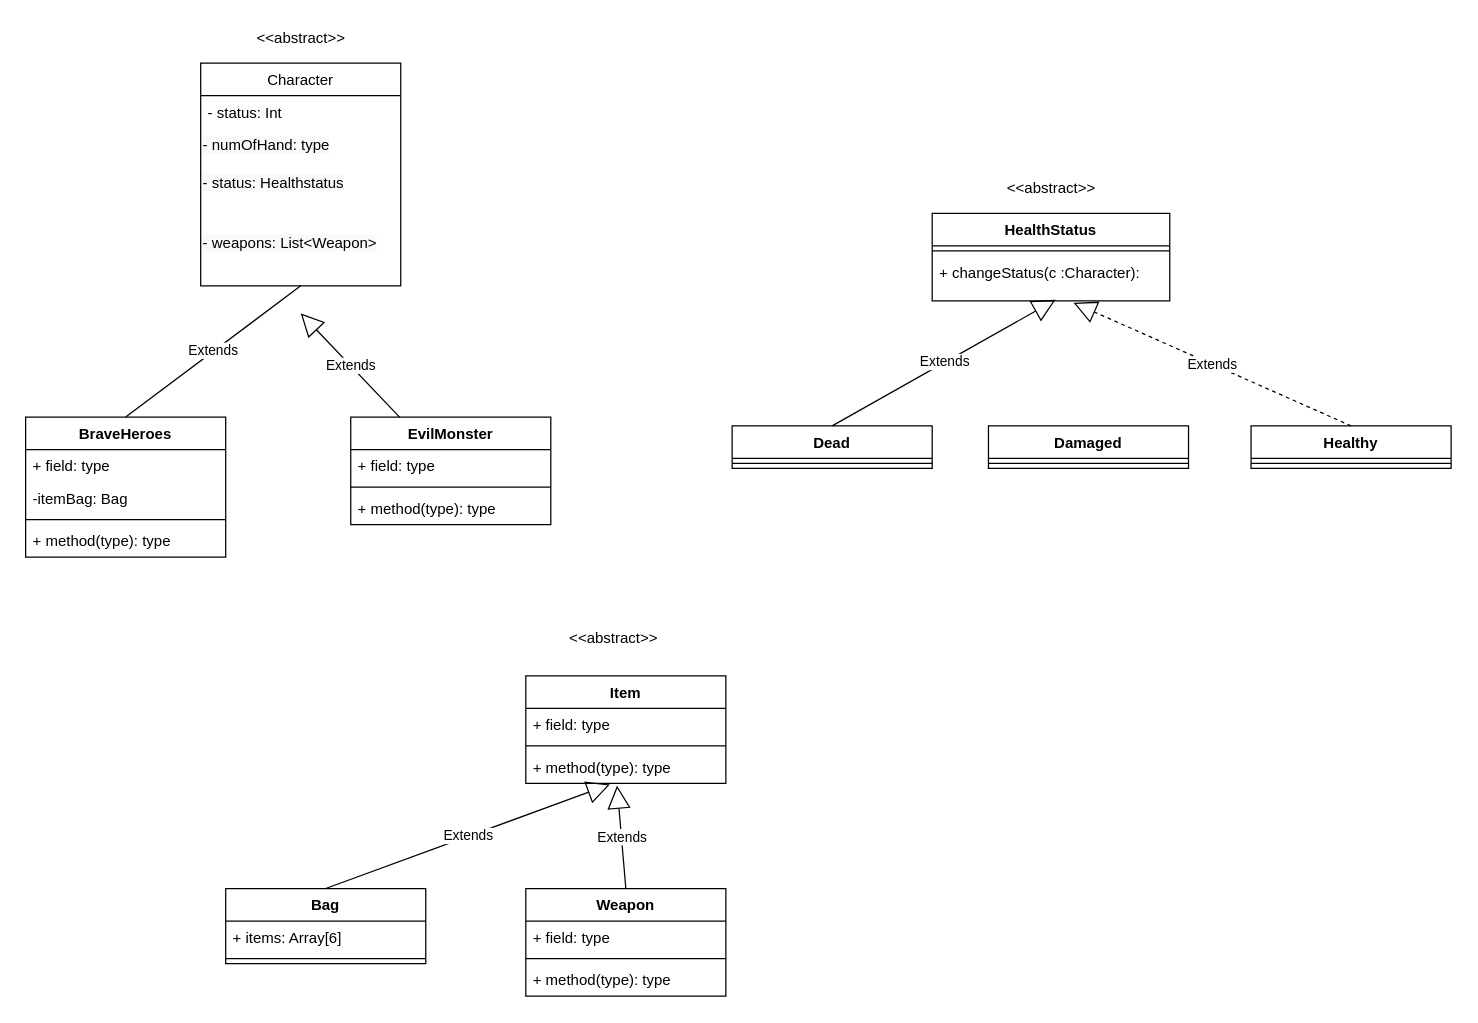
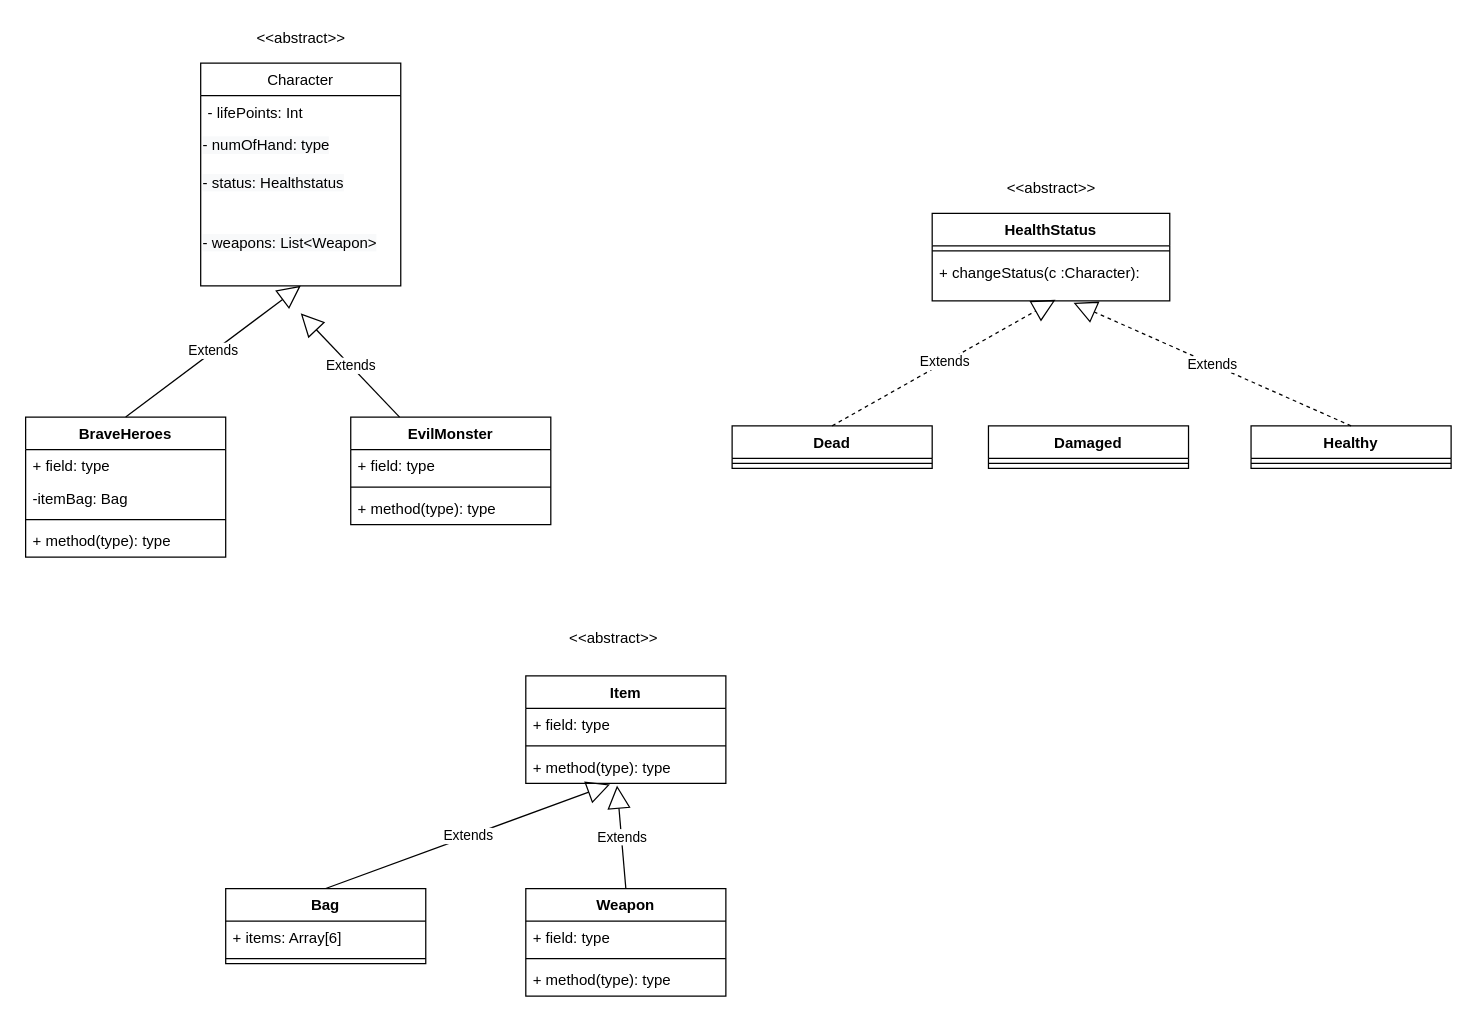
(256, 113) -> (267, 113)
(290, 293) -> (282, 300)
(882, 398) -> (882, 398)
